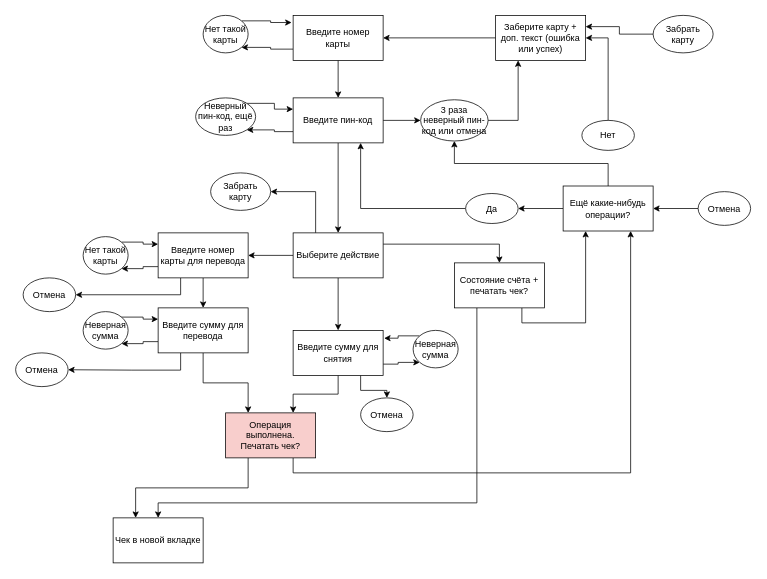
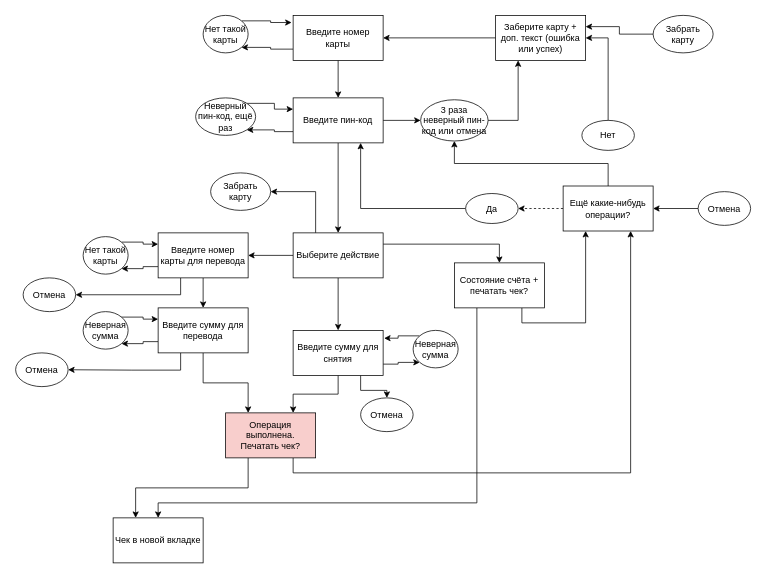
(543, 209) -> (543, 209)
